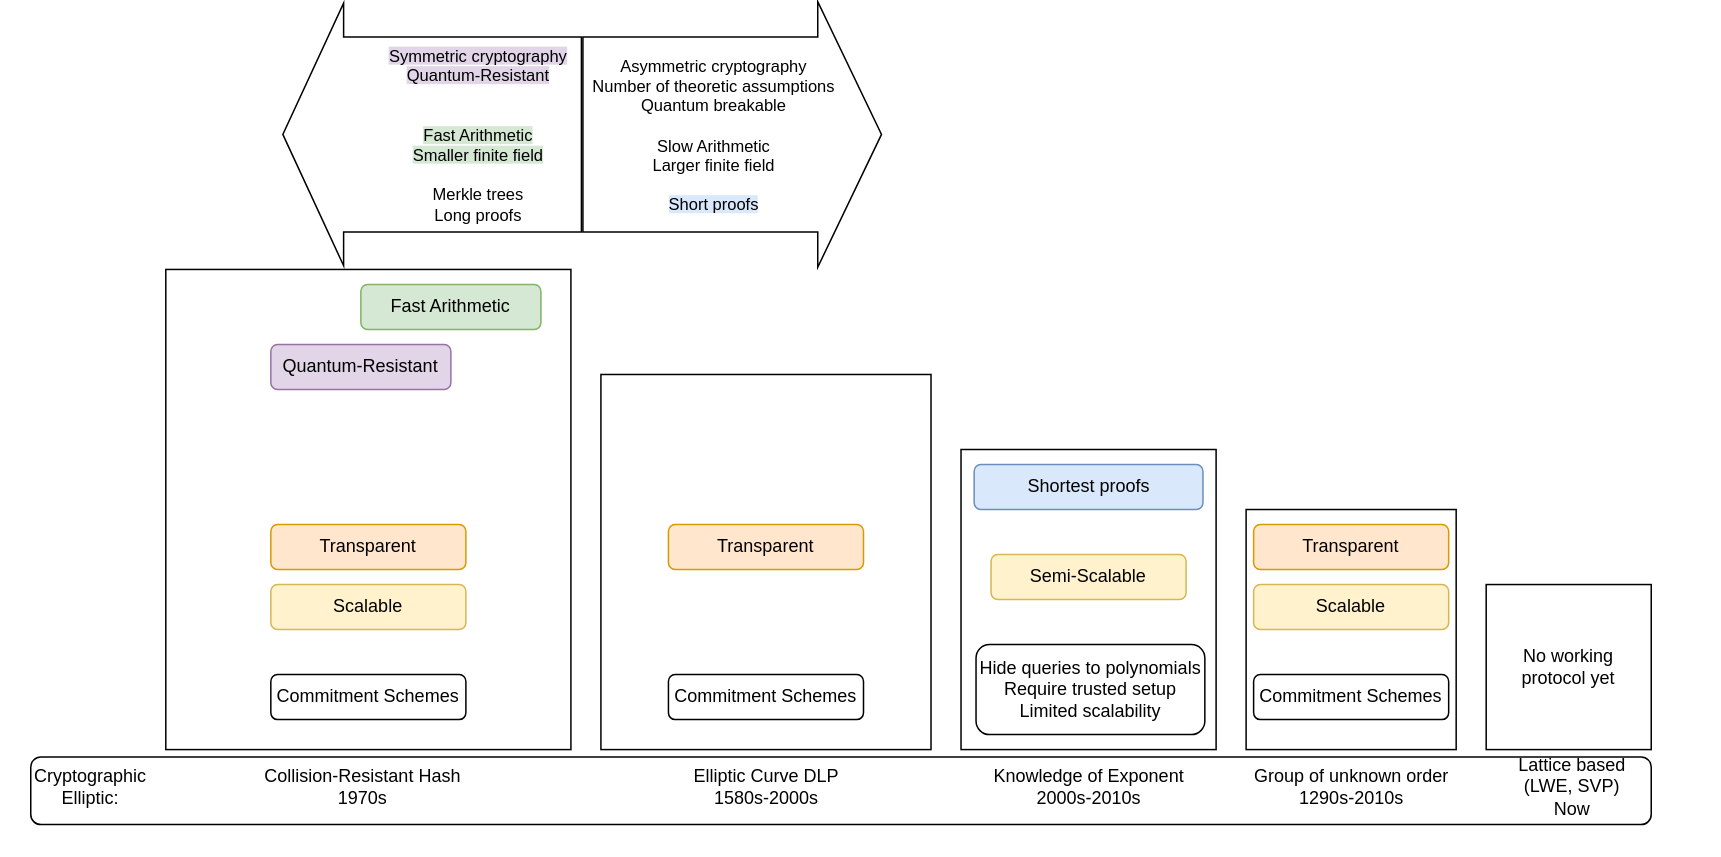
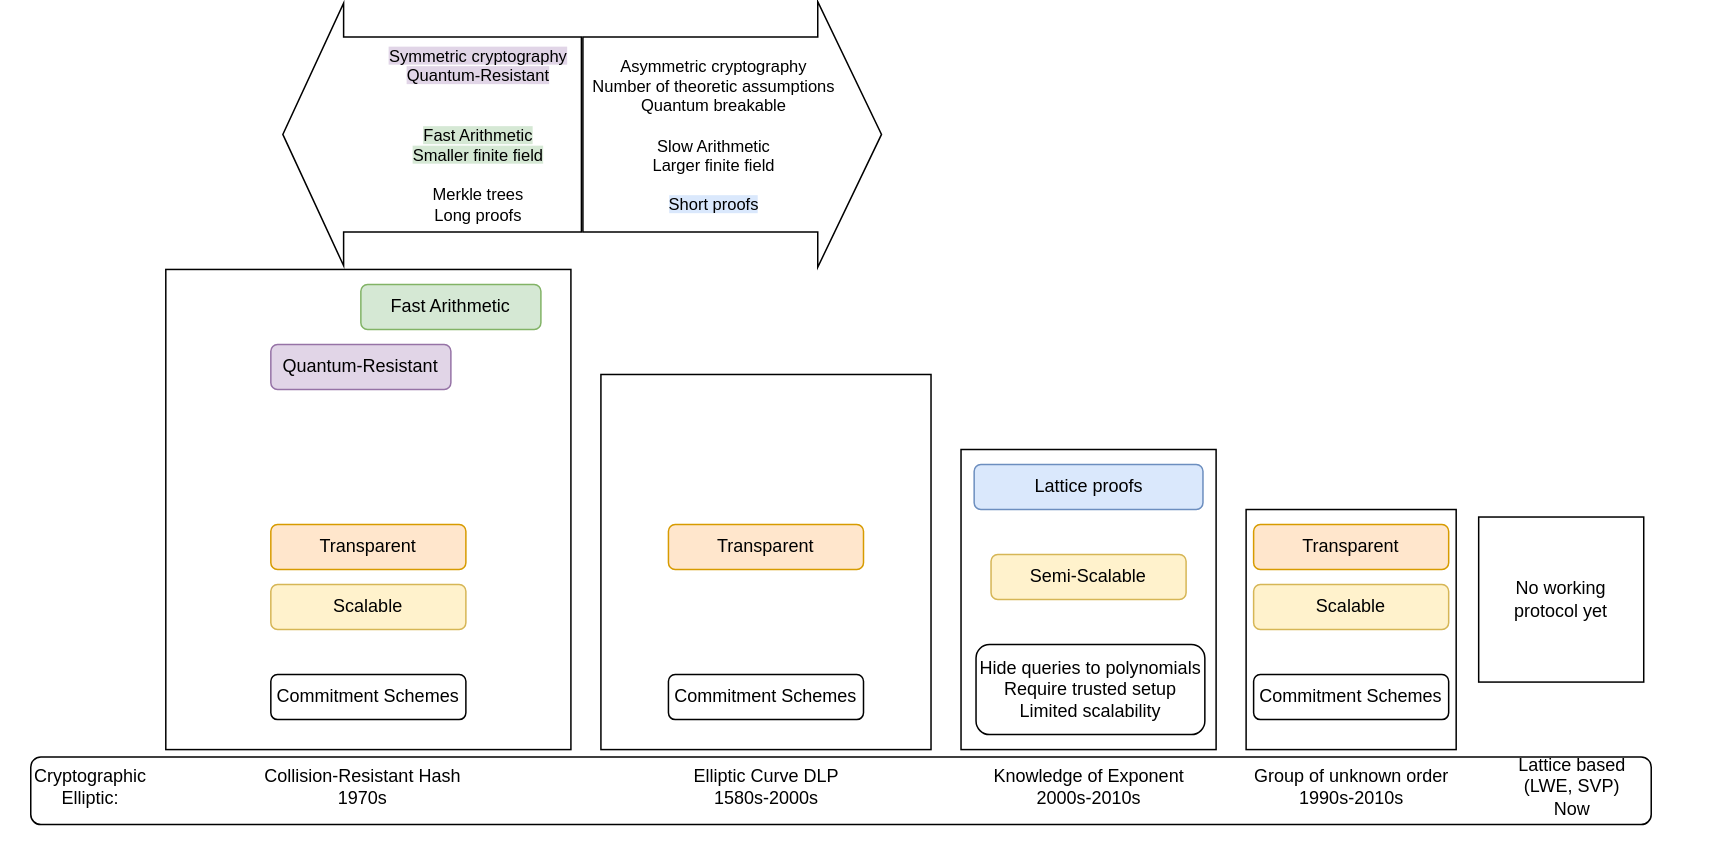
(1089, 487) -> (1089, 487)
(1568, 667) -> (1561, 599)
(1352, 787) -> (1352, 787)
